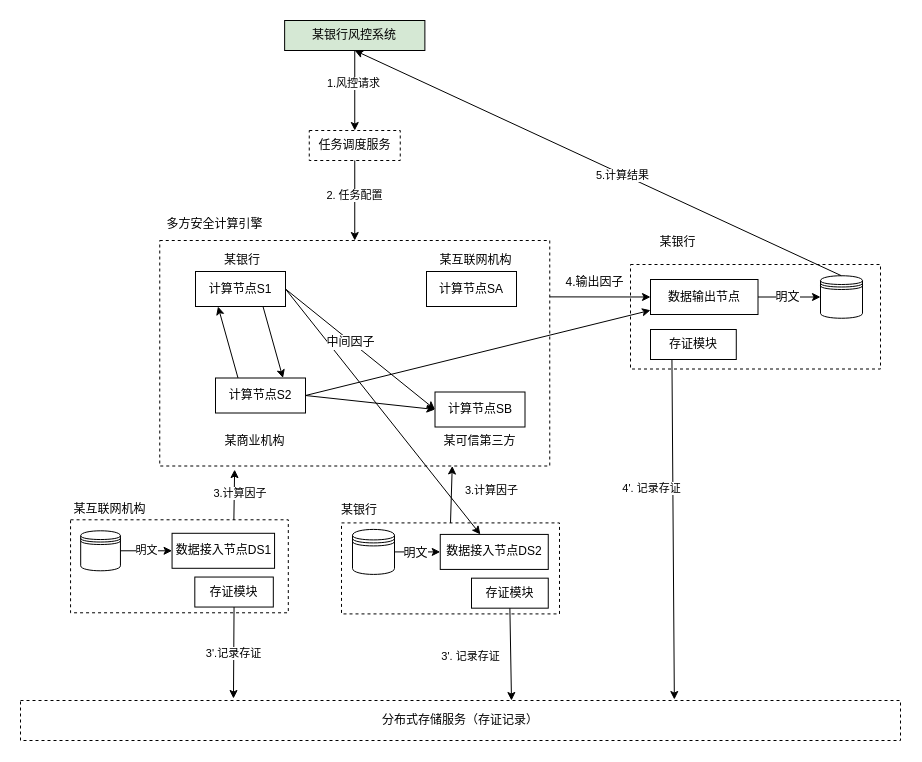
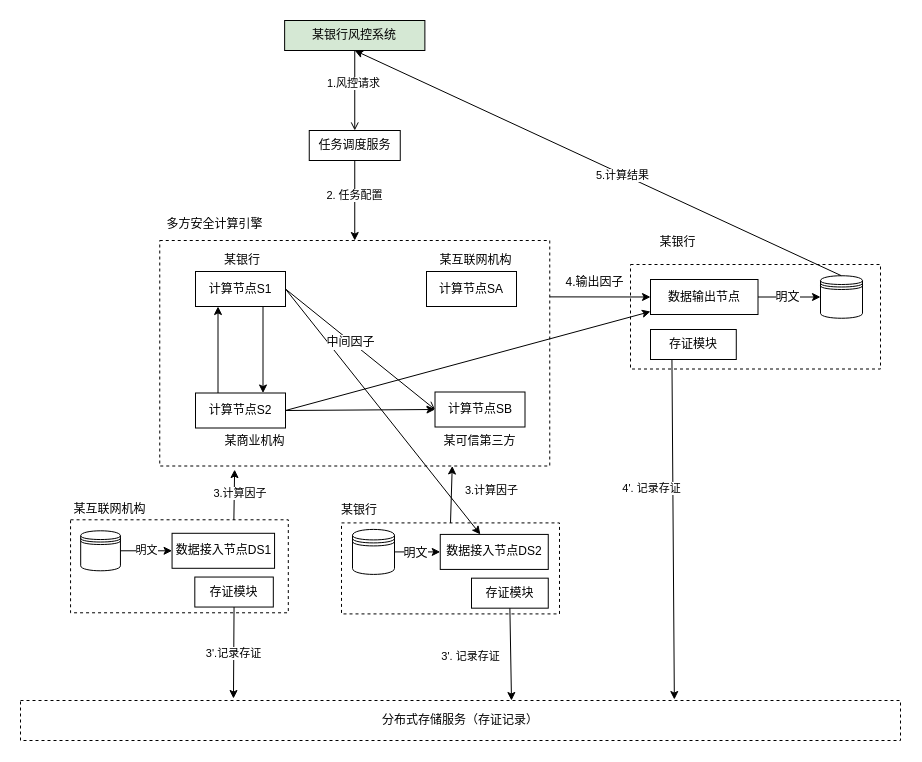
(355, 122) -> (355, 124)
(355, 146) -> (355, 146)
(261, 396) -> (241, 411)
(428, 404) -> (430, 406)
